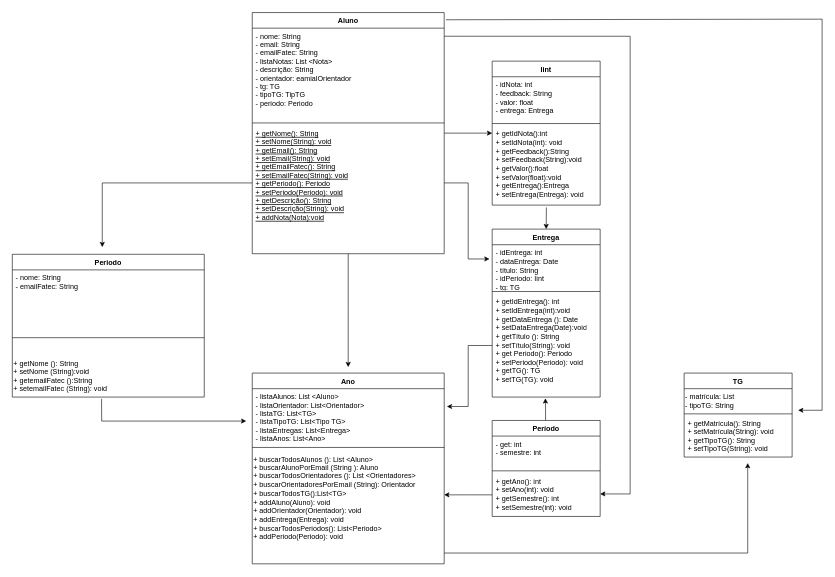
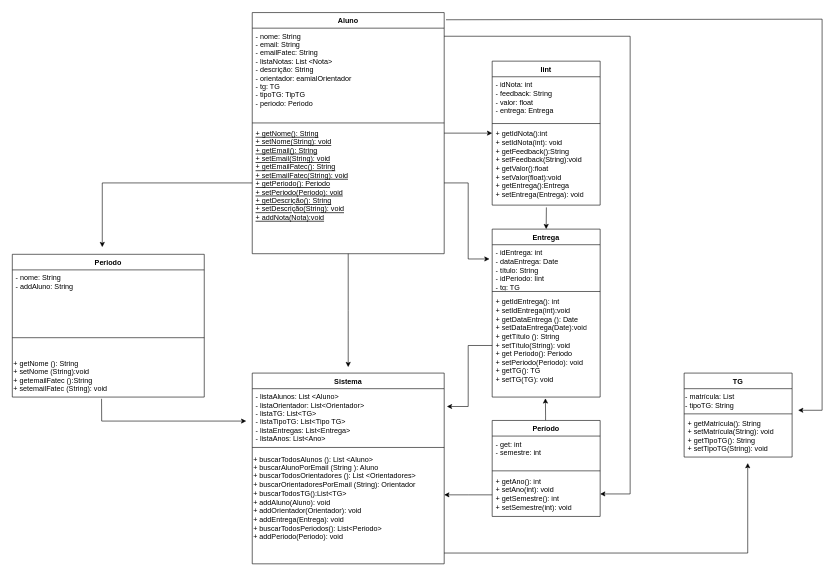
(40, 278) -> (40, 278)
(348, 381) -> (348, 381)
